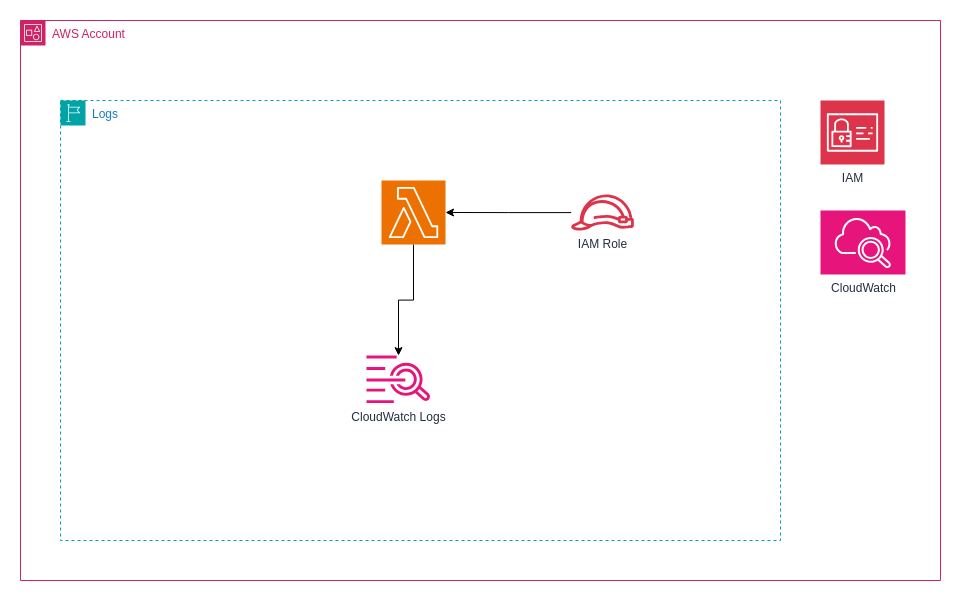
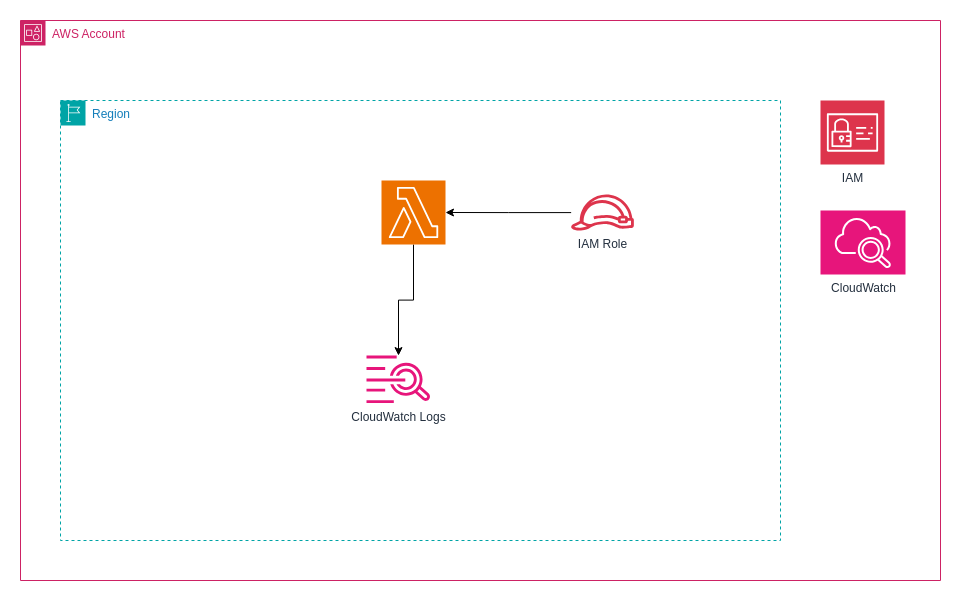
(106, 115) -> (111, 115)
